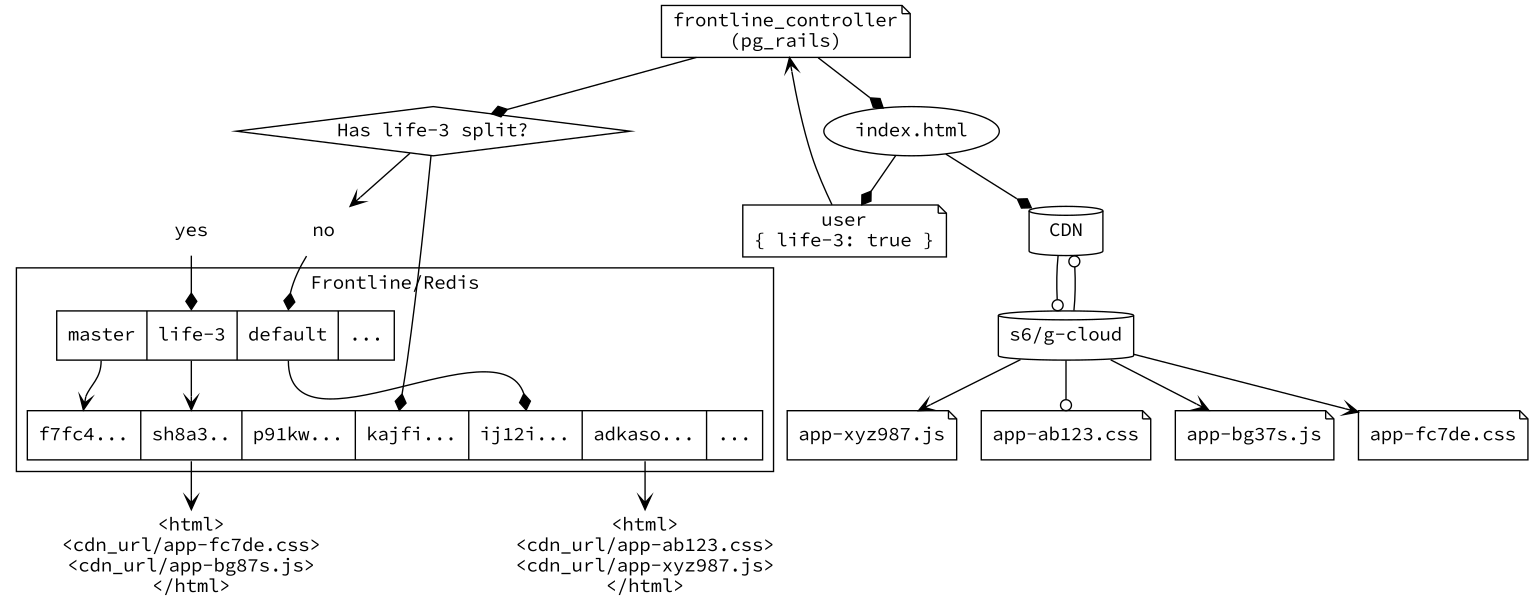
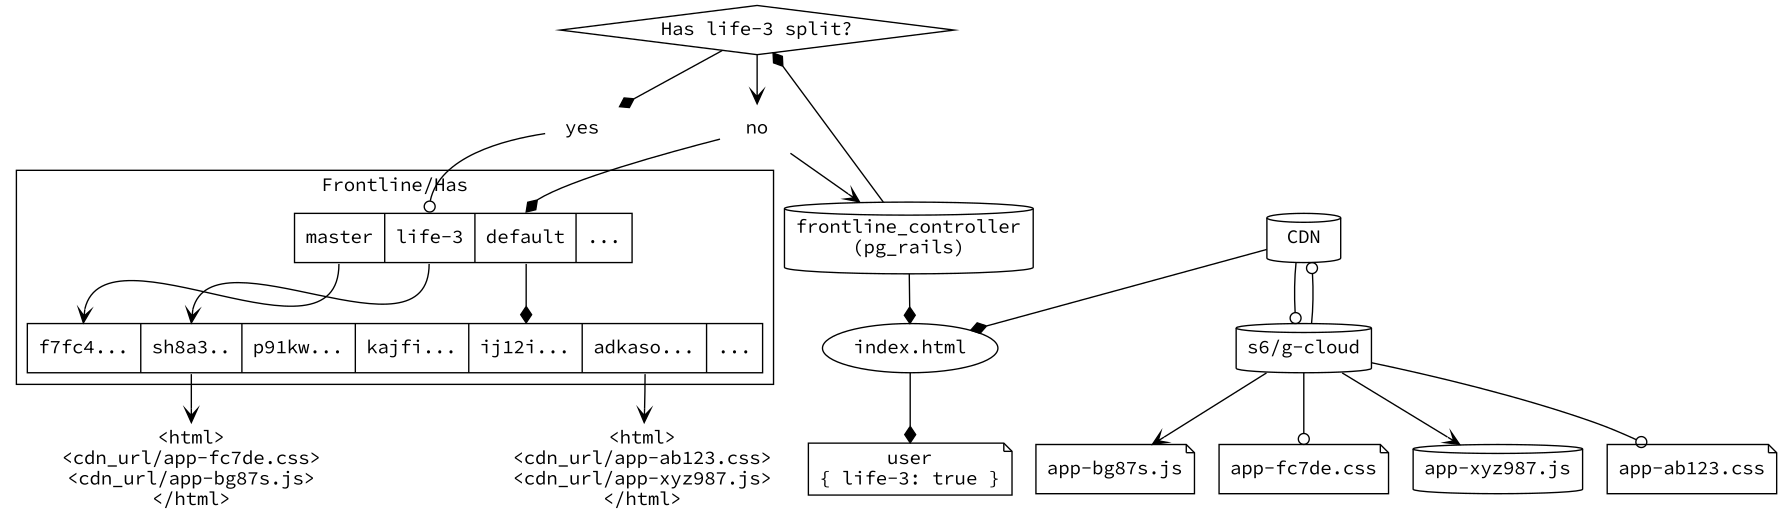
(786, 31) -> (909, 238)
(807, 140) -> (819, 174)
(981, 176) -> (1127, 288)
(191, 276) -> (478, 152)
(417, 281) -> (678, 75)
(395, 284) -> (395, 186)
(1239, 381) -> (1304, 403)
(872, 435) -> (1498, 469)
(1255, 435) -> (1115, 469)
